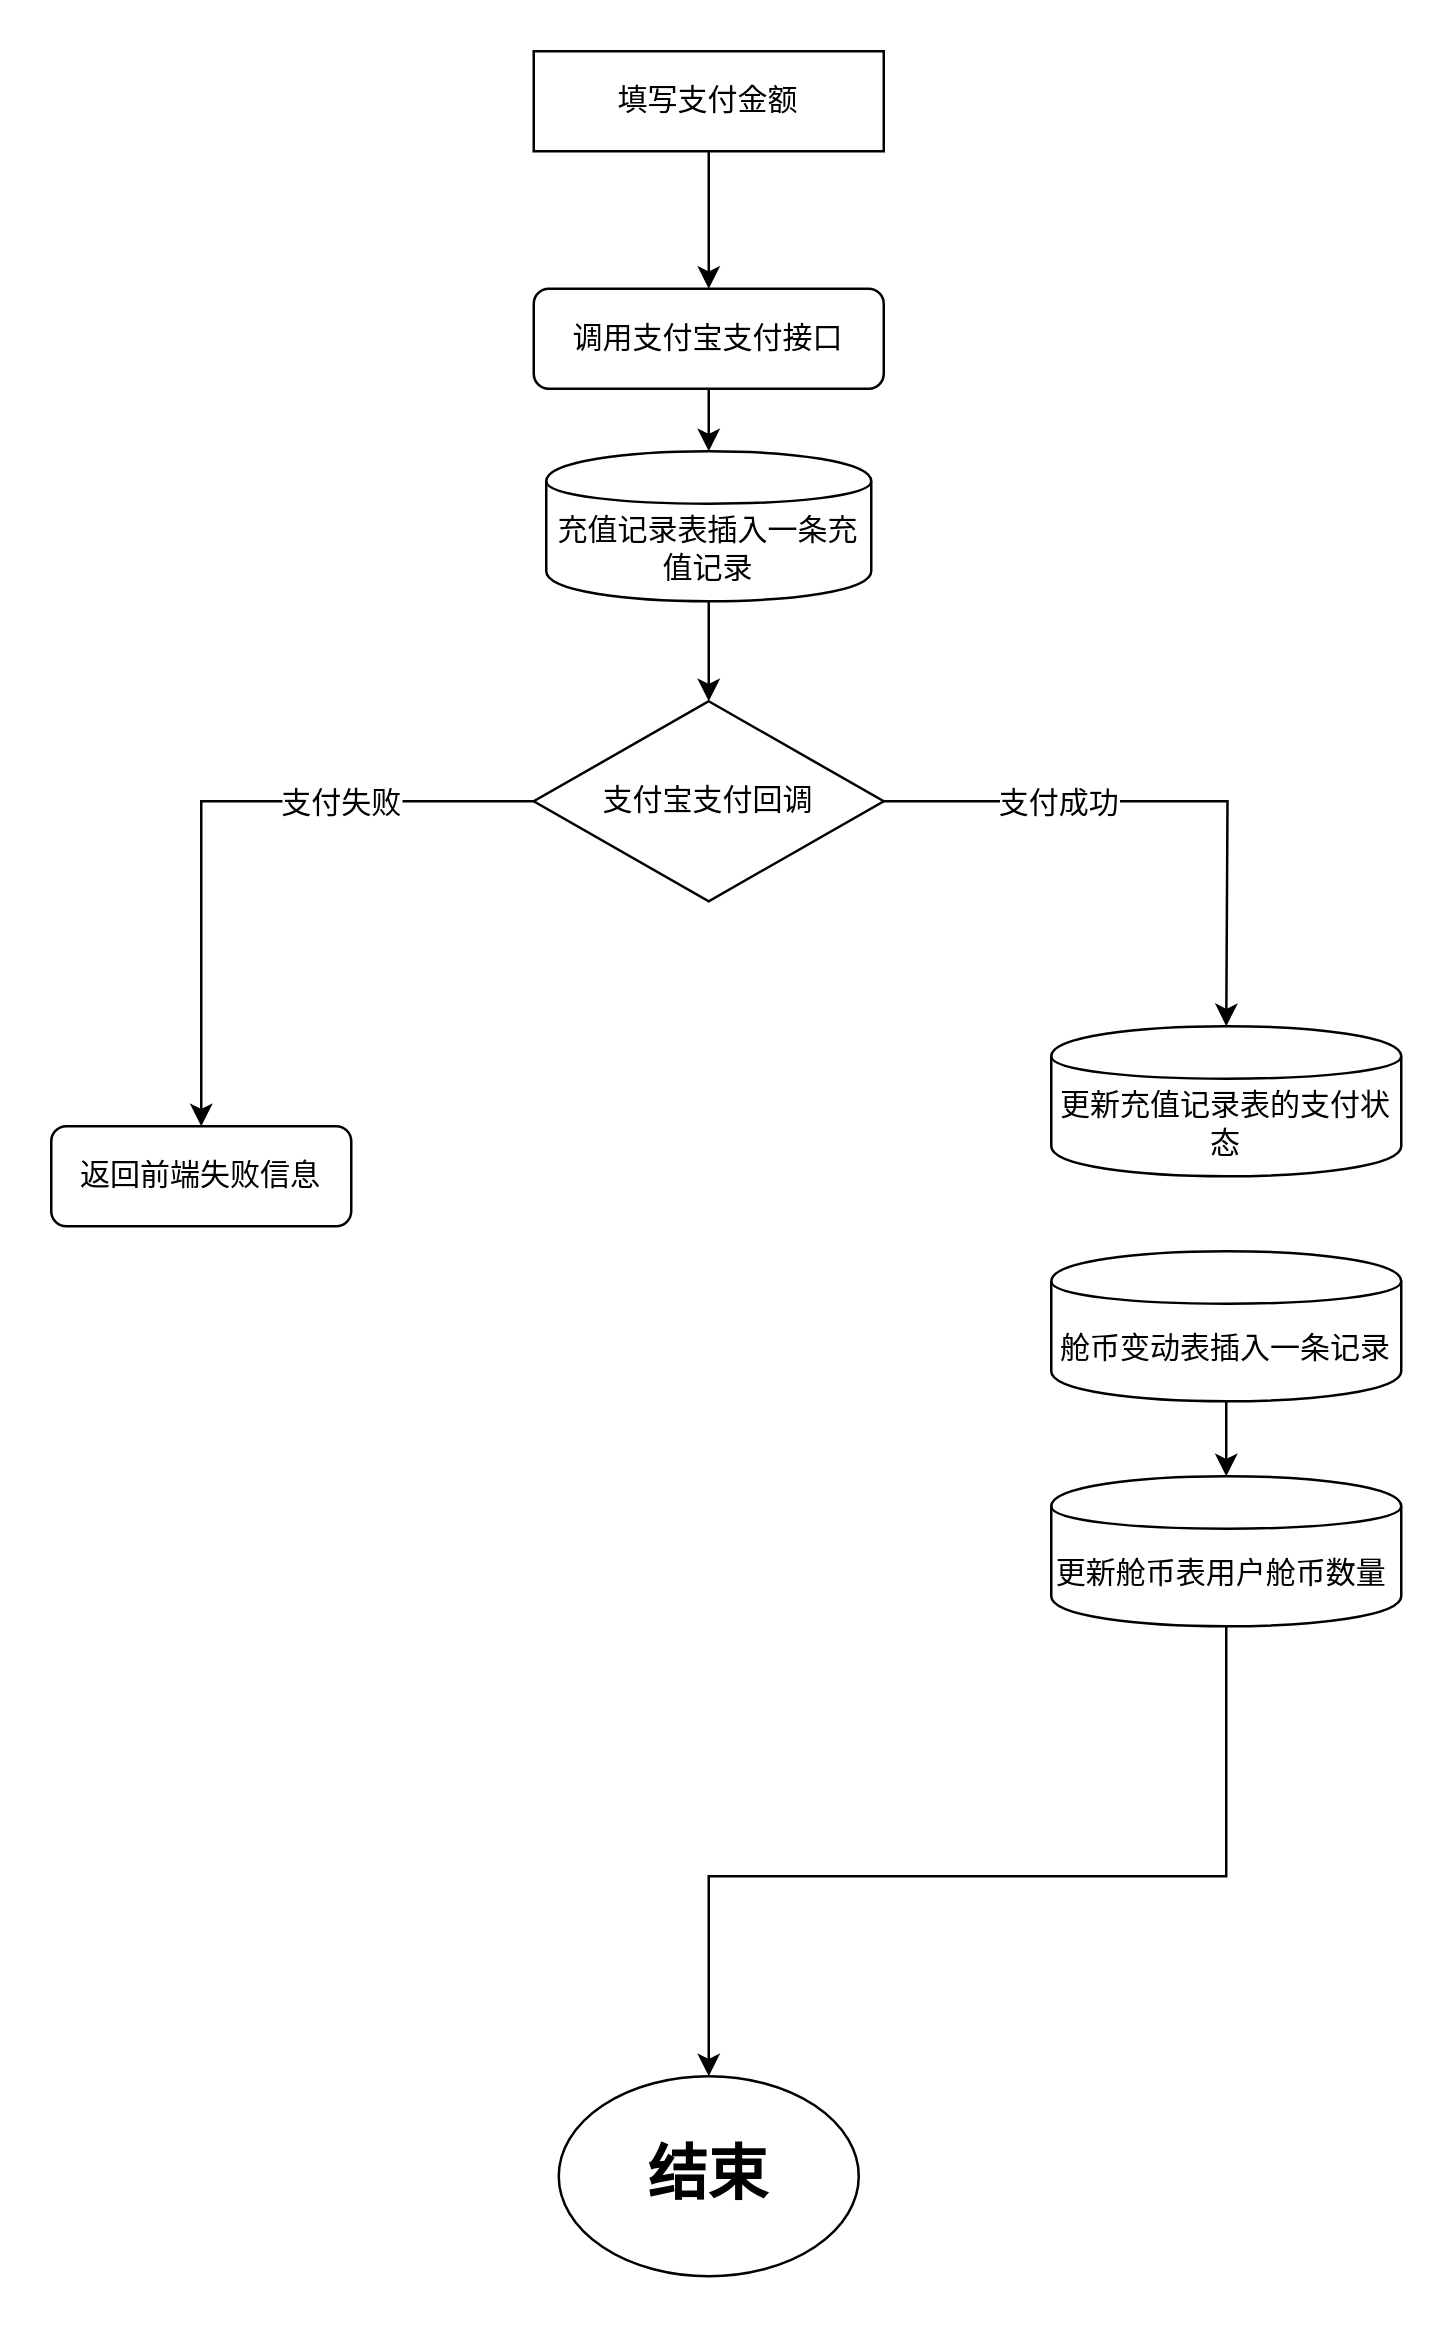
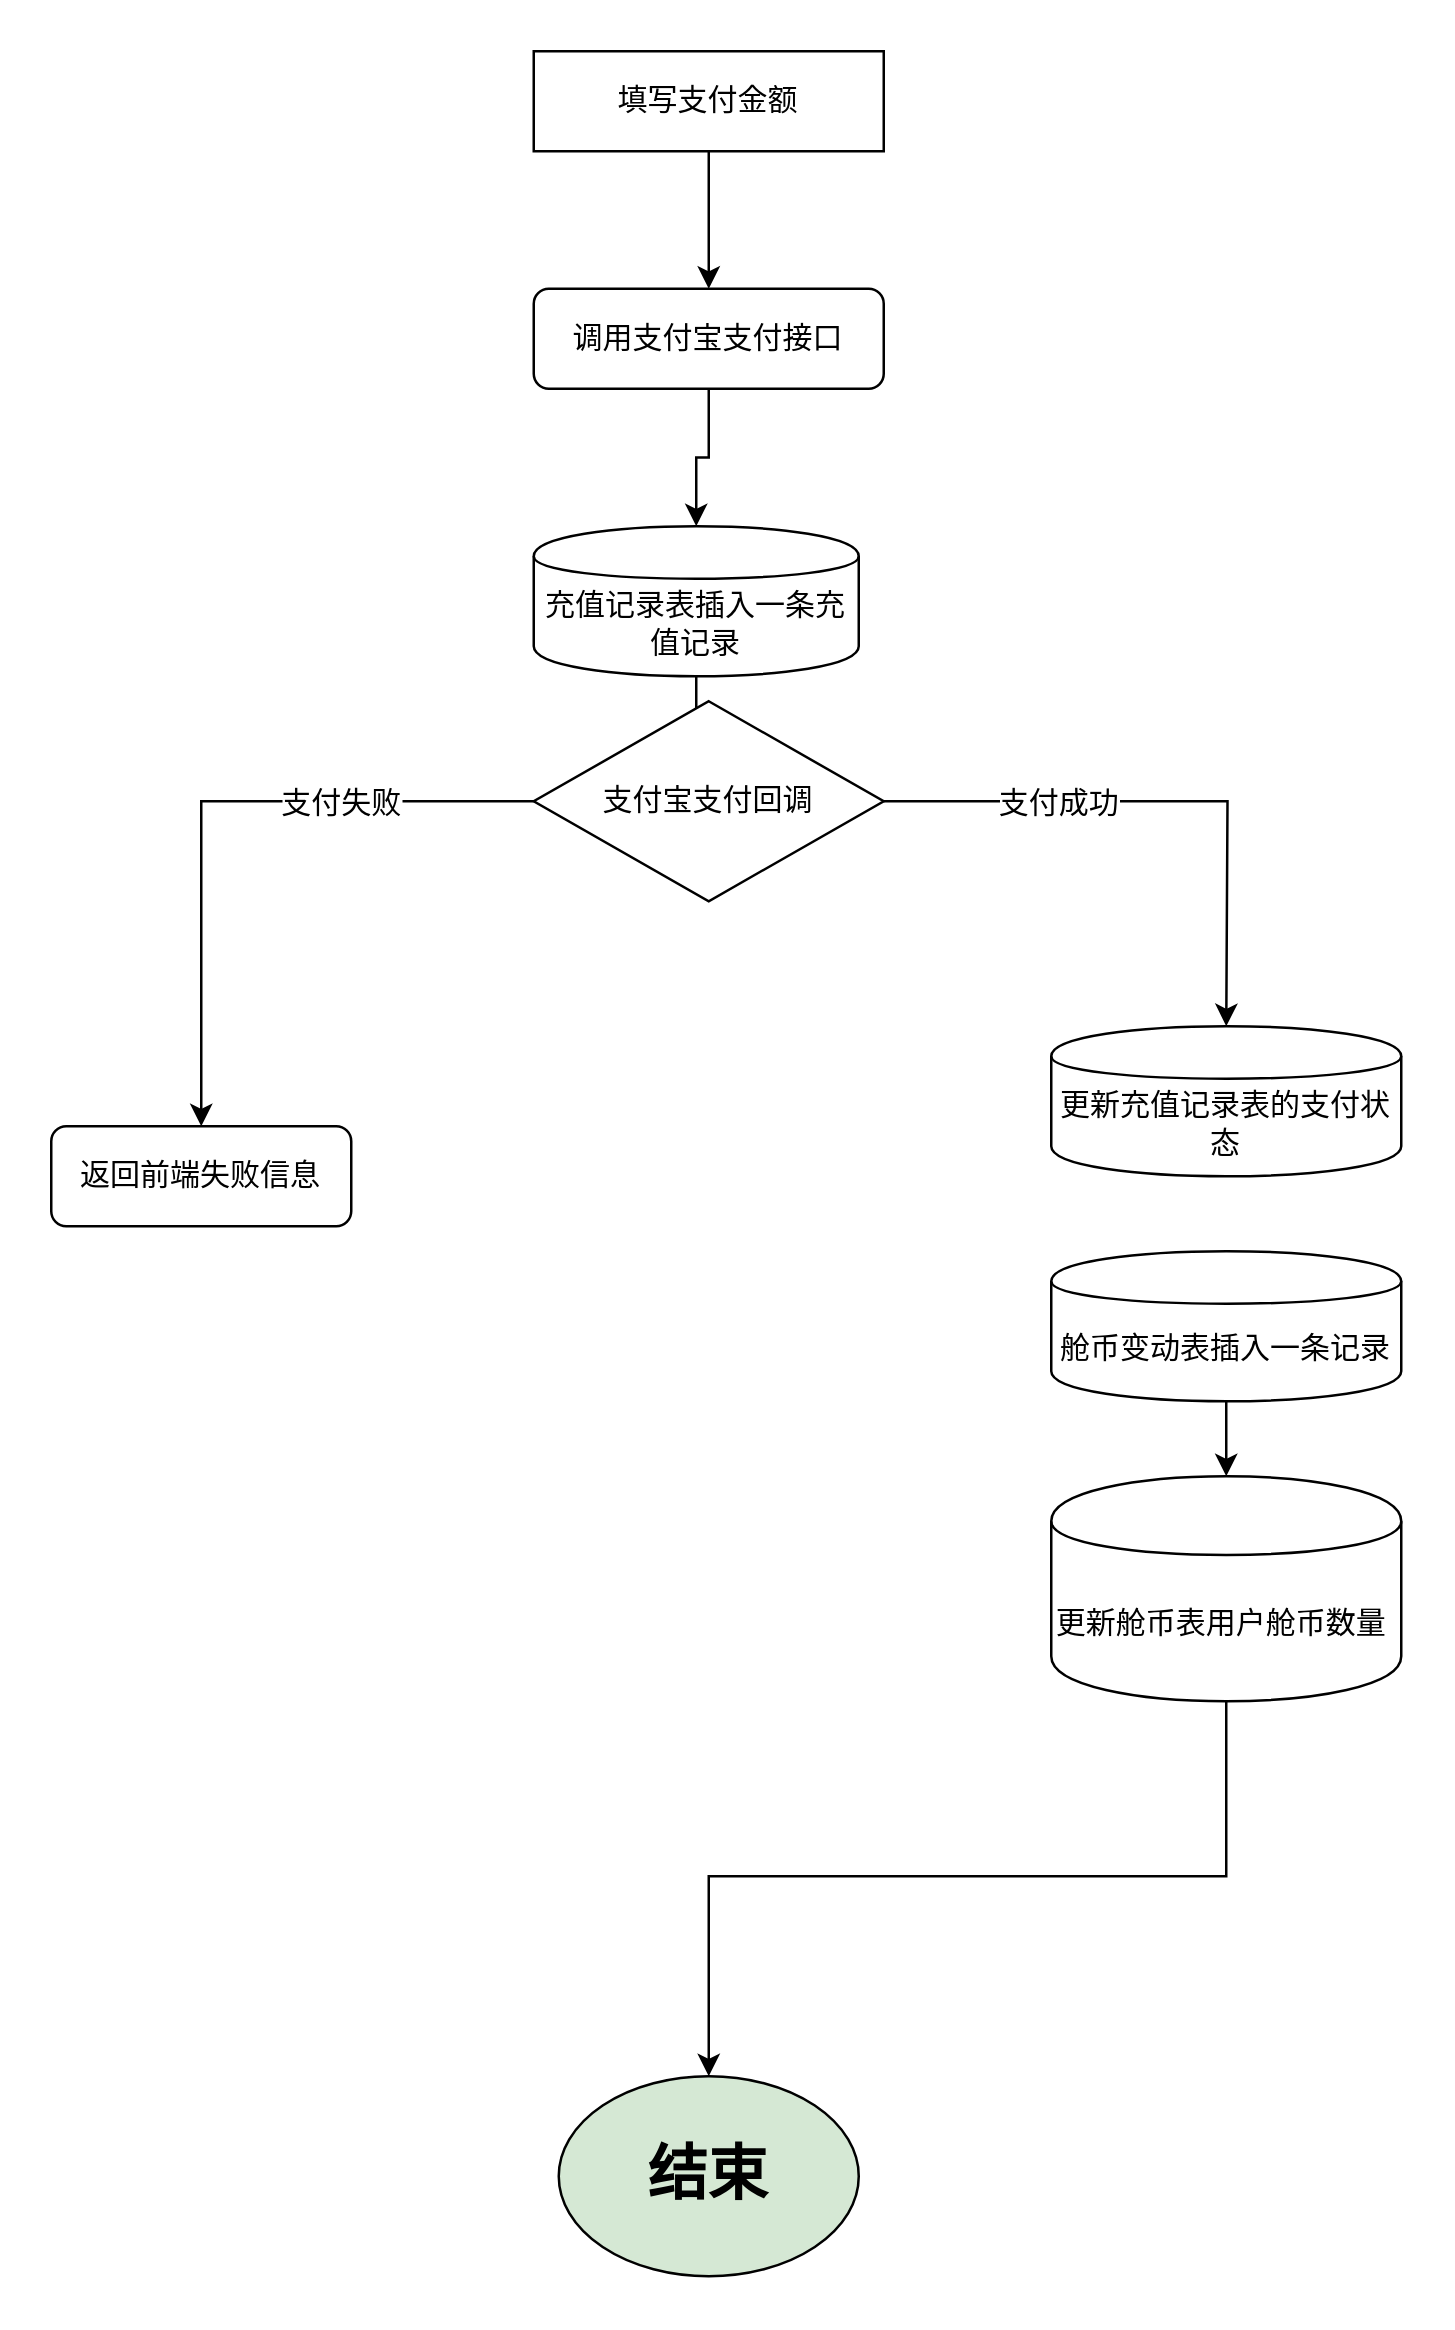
(709, 526) -> (696, 601)
(1226, 1551) -> (1226, 1589)
(709, 2176) -> (709, 2176)
